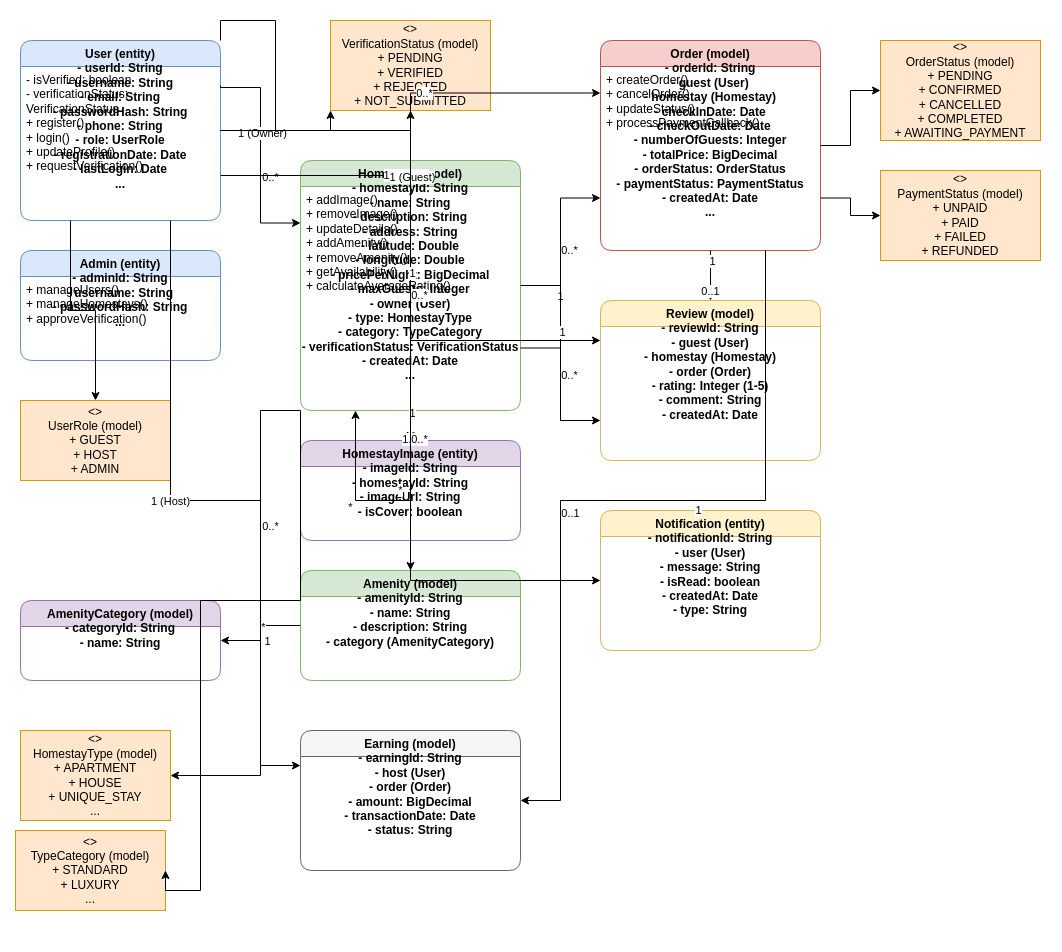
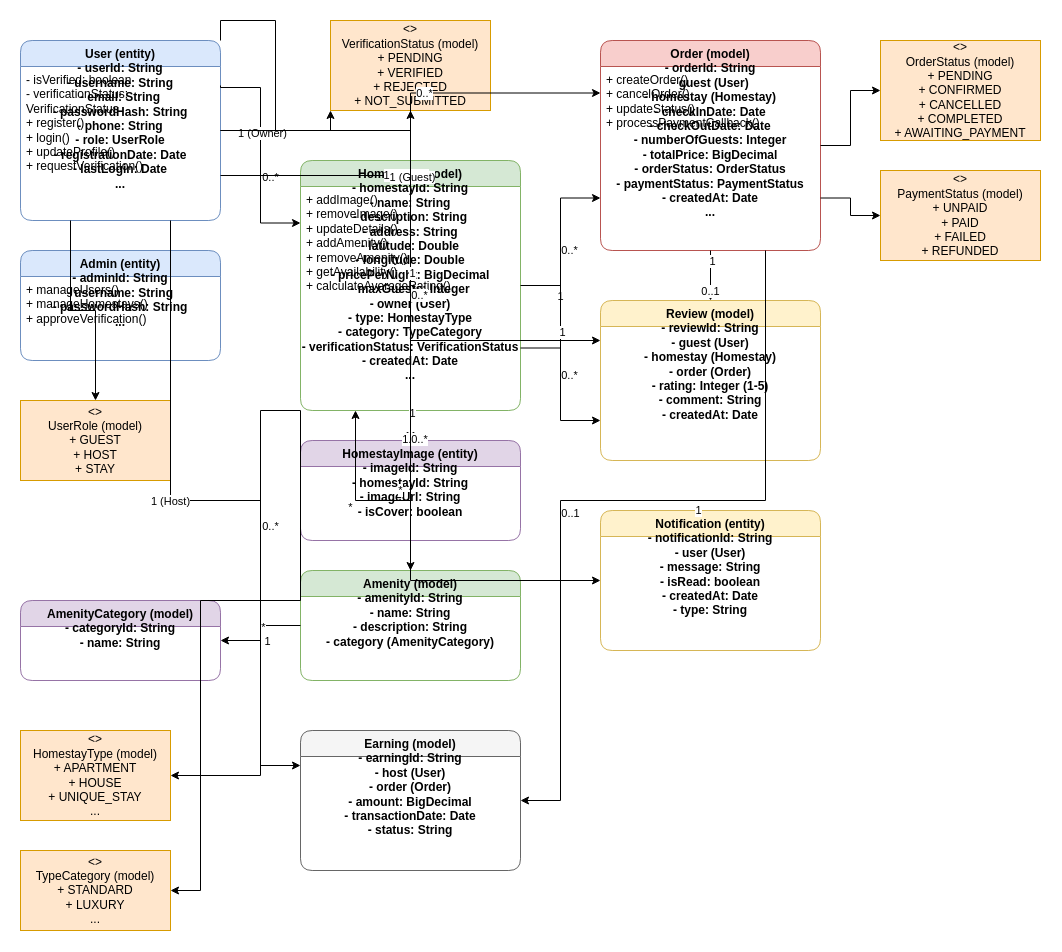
(96, 441) -> (96, 441)
(91, 871) -> (96, 891)
